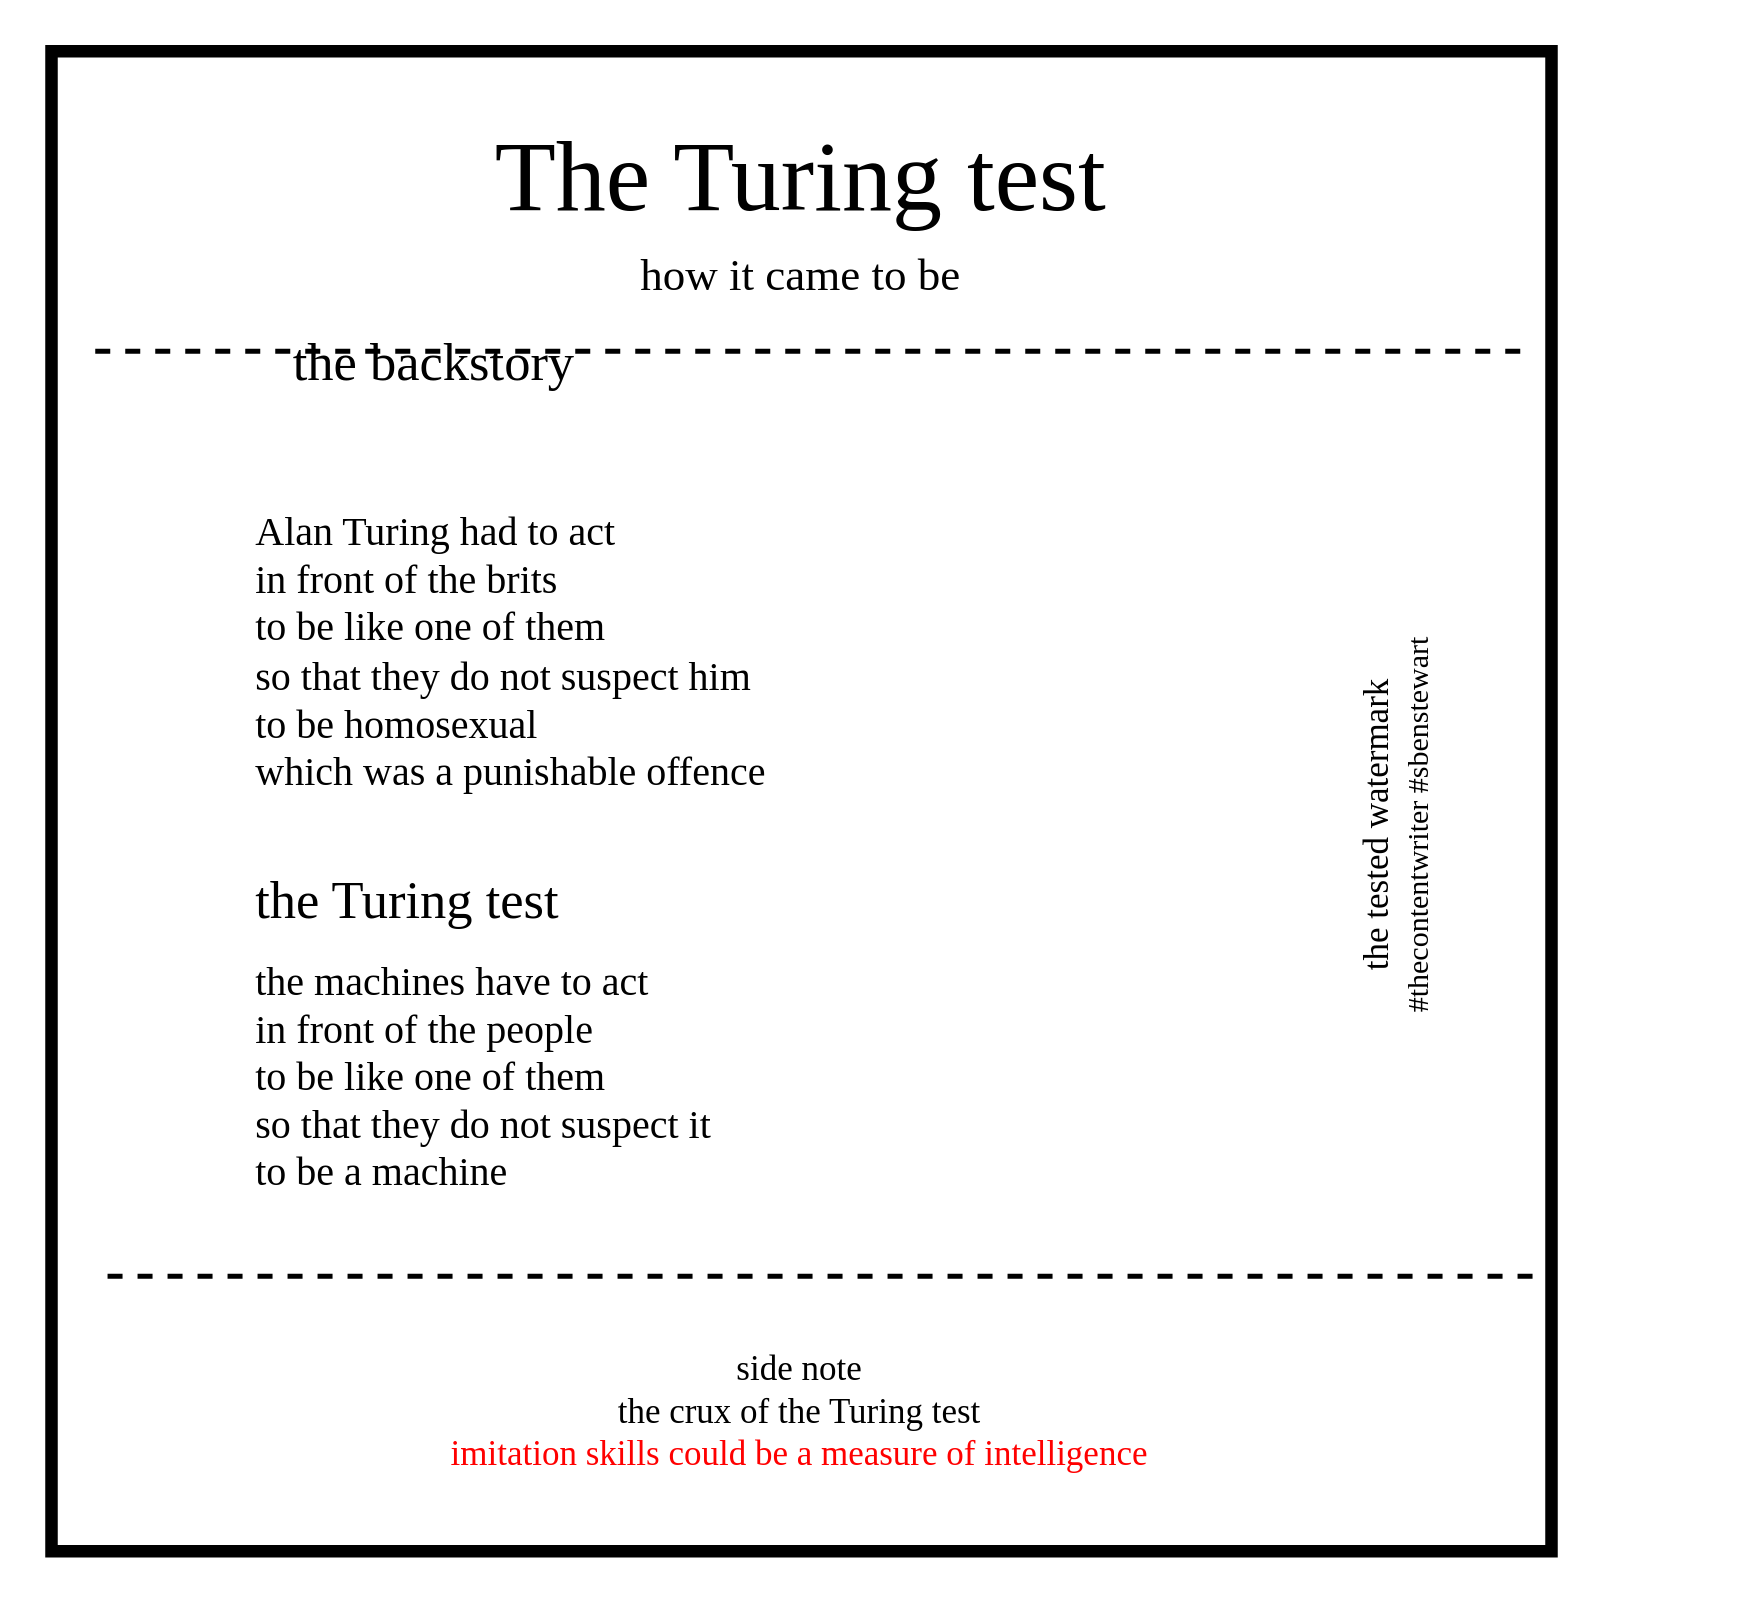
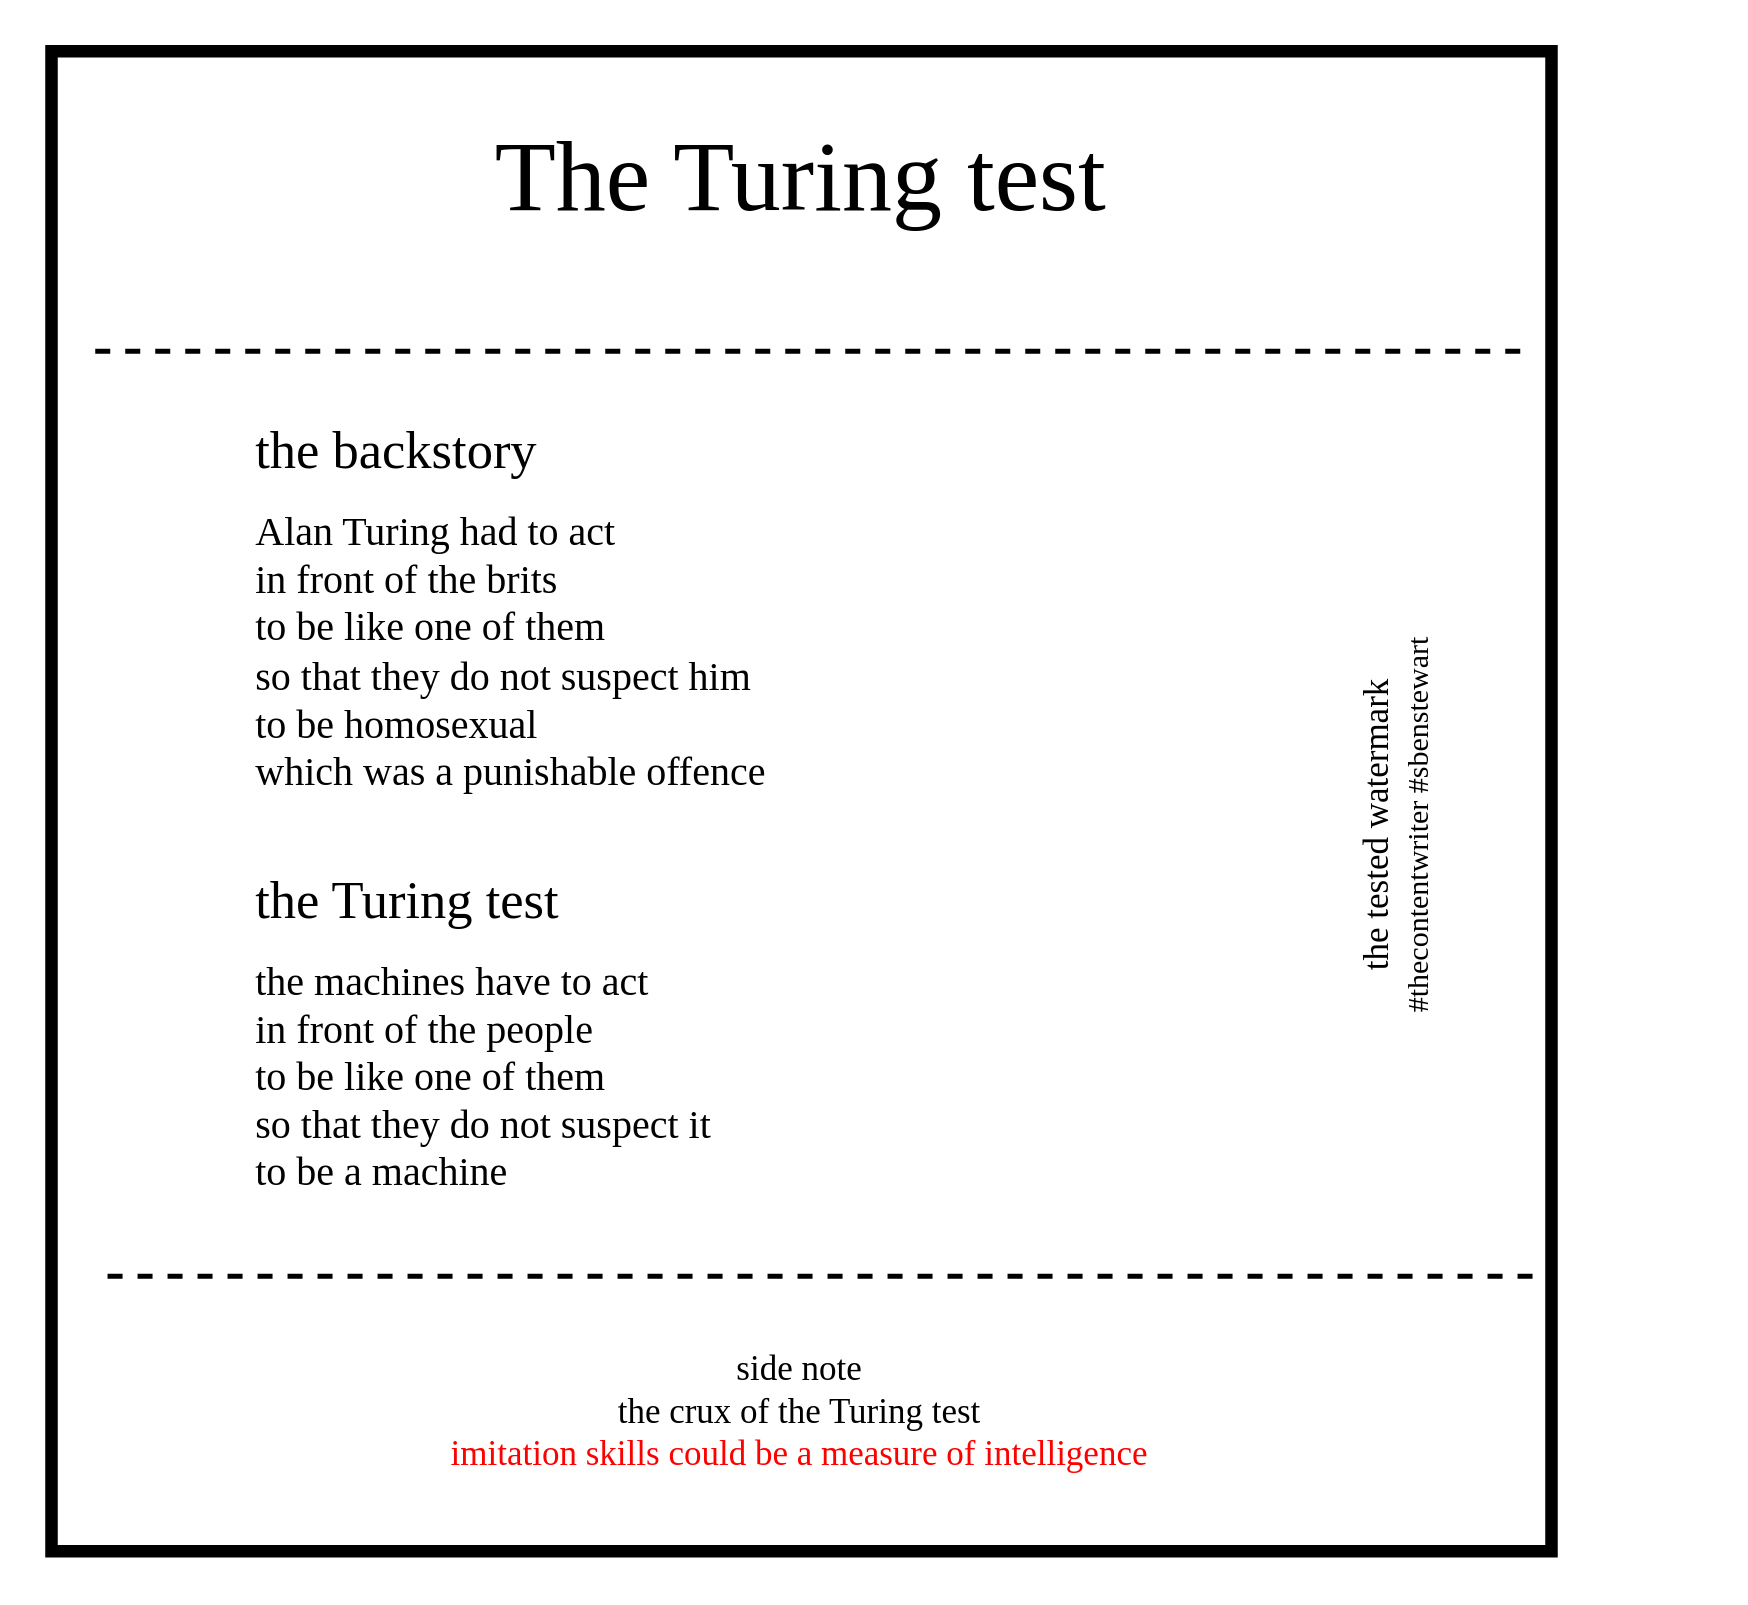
(801, 276) -> none
(827, 364) -> (789, 451)
